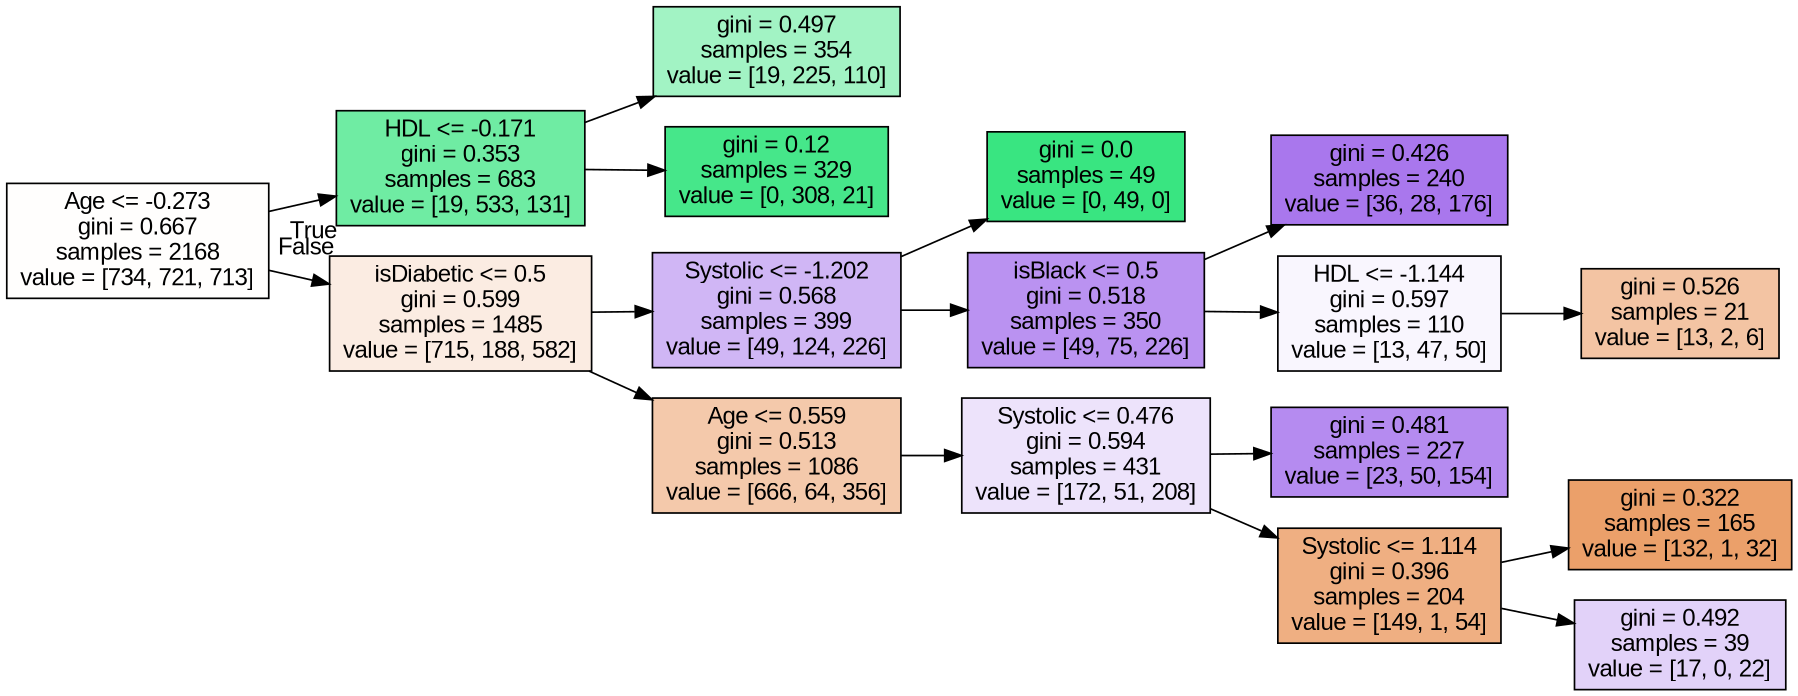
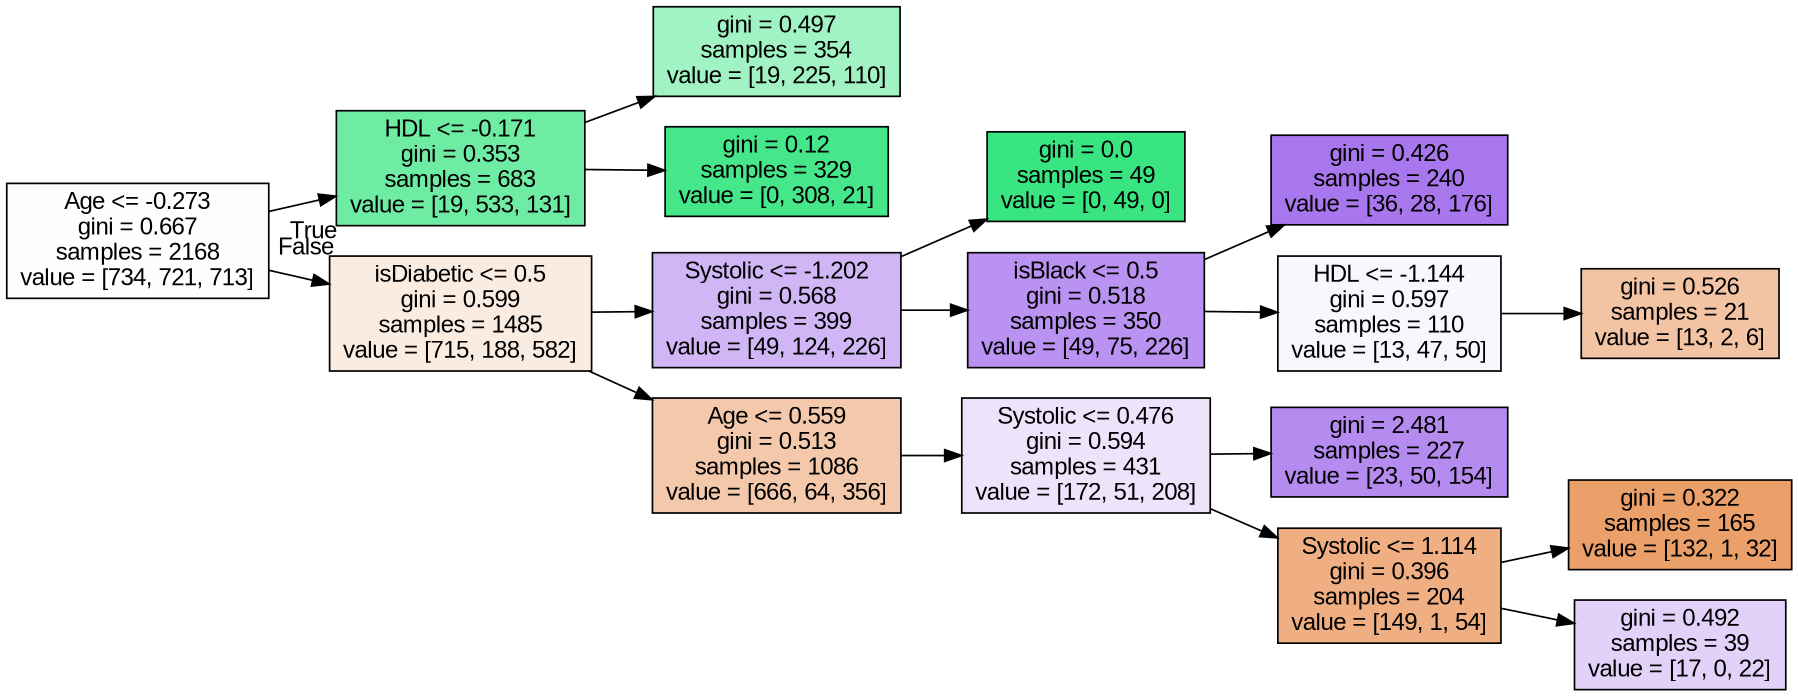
(1389, 452) -> (1389, 452)
